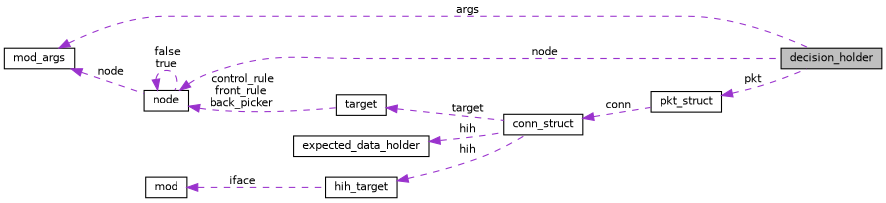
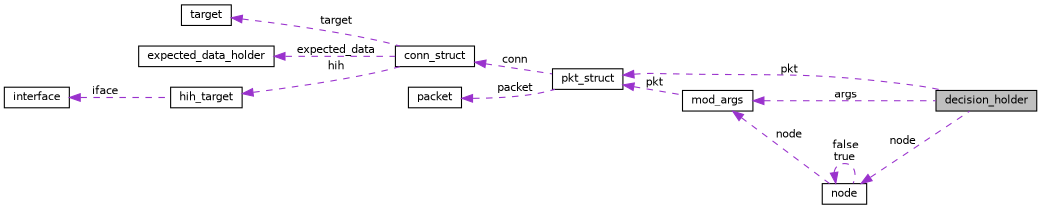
none -> (658, 91)
none -> (435, 98)
(268, 112) -> none
(466, 129) -> (335, 50)
(166, 187) -> (37, 98)
